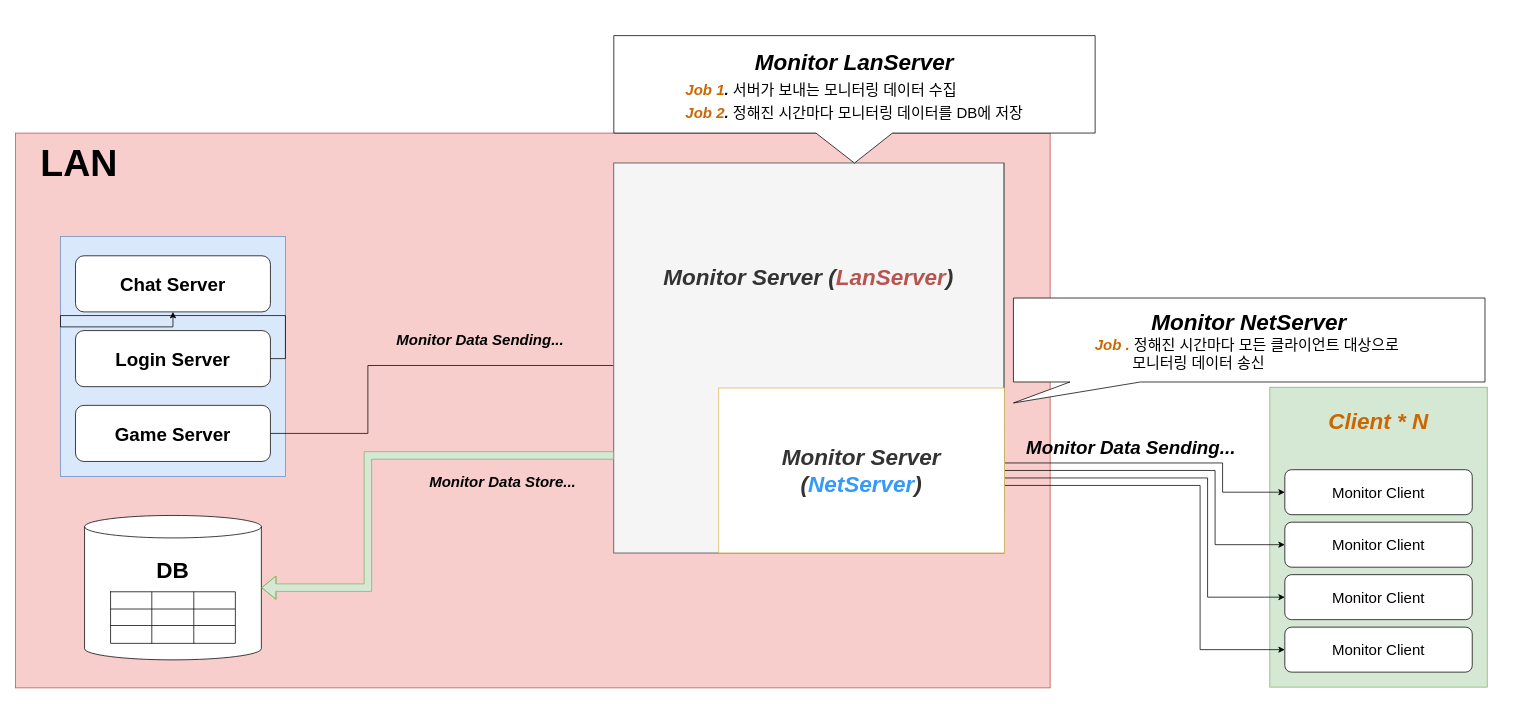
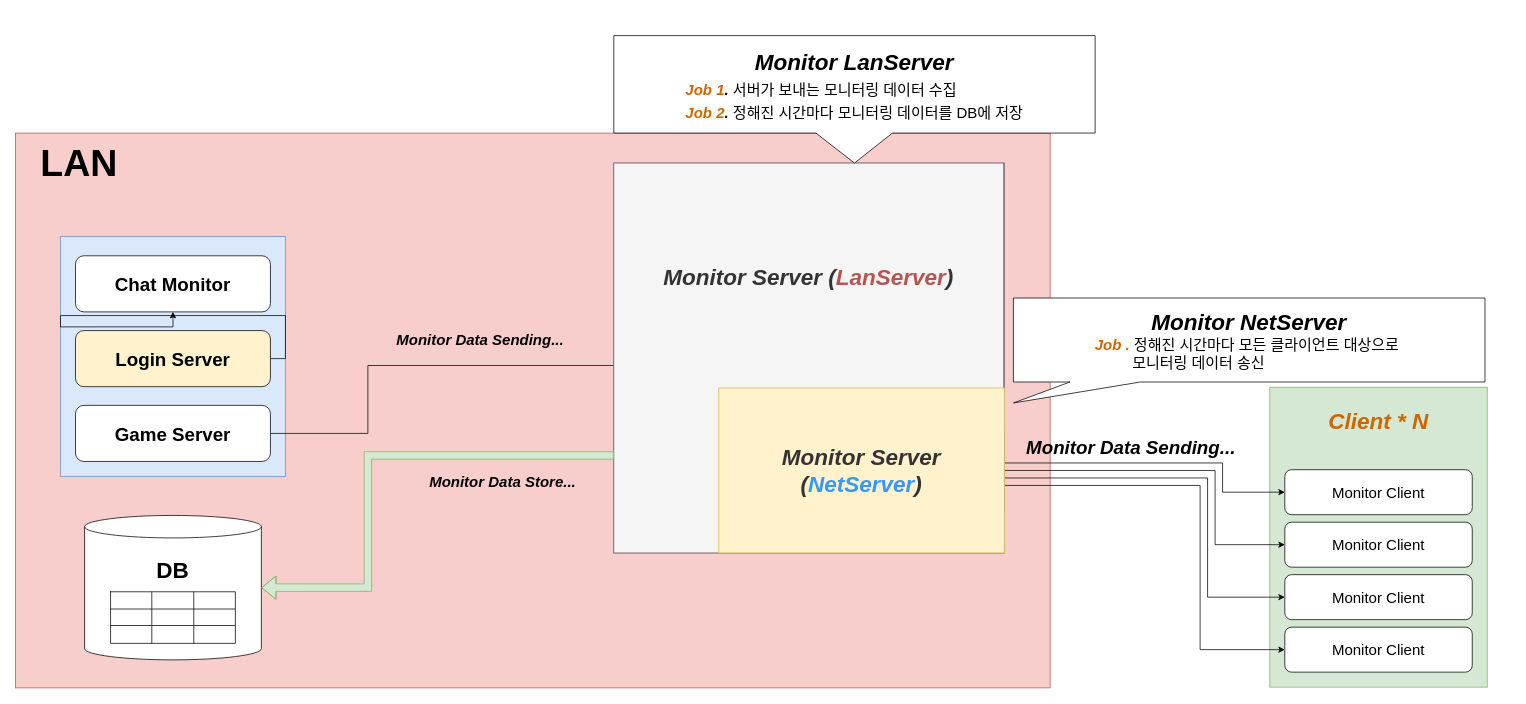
(173, 284) -> (173, 284)
(173, 359) -> (173, 359)
(862, 471) -> (862, 471)
